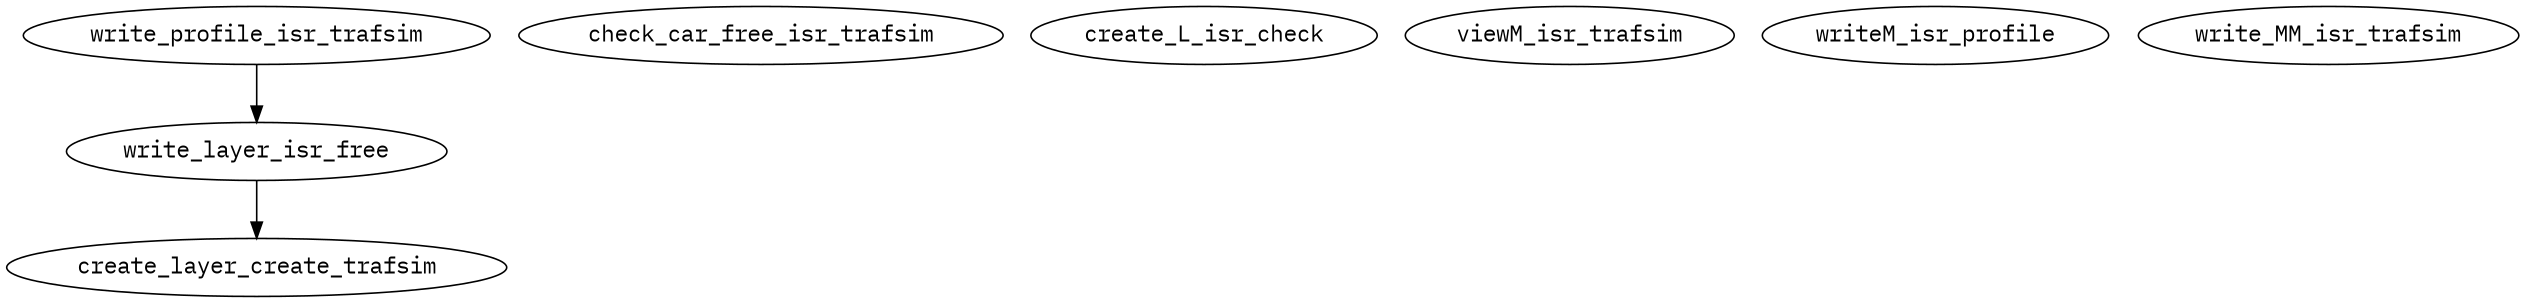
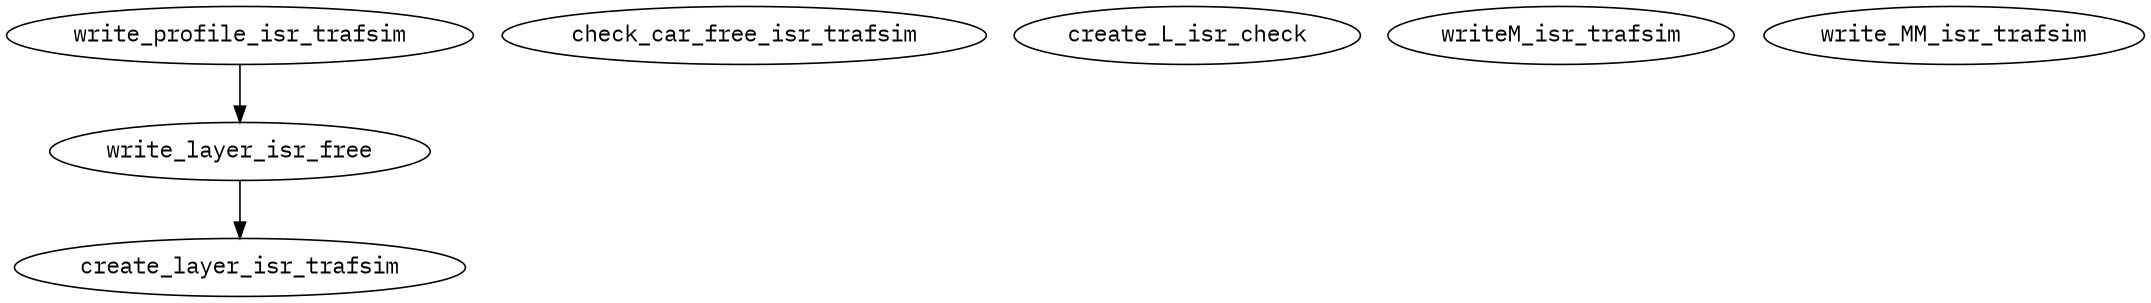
(1570, 35) -> none
(1935, 35) -> (1561, 35)
(257, 267) -> (240, 267)
